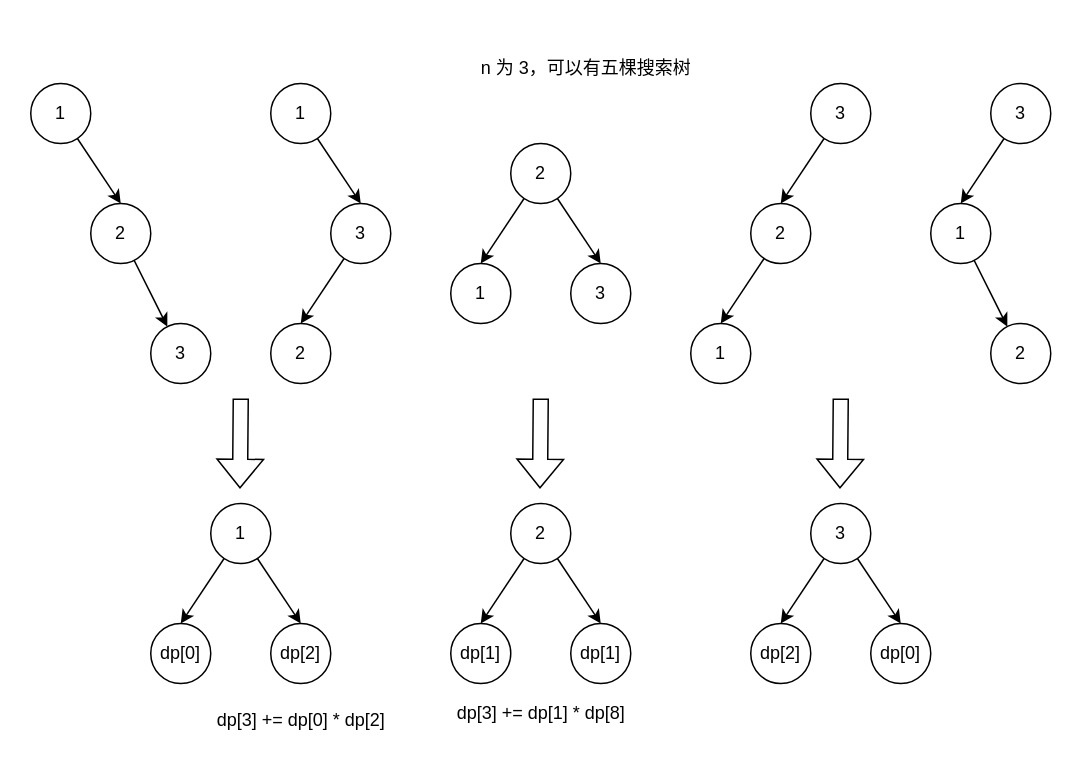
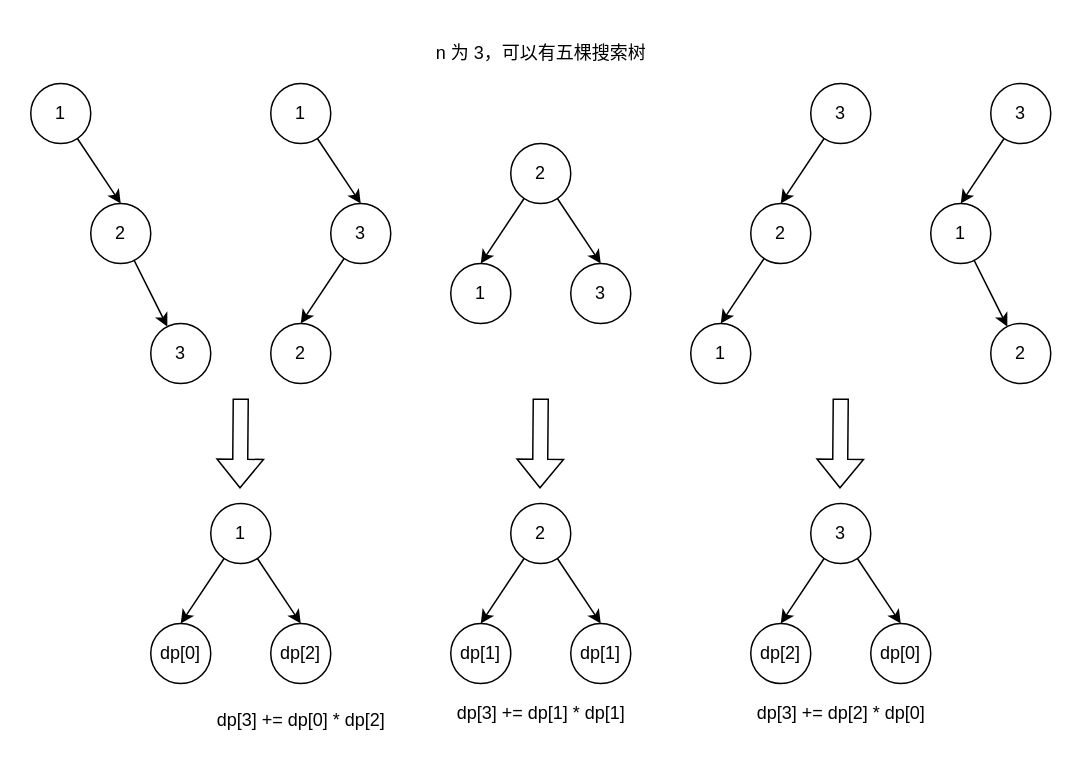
(586, 68) -> (541, 53)
(542, 713) -> (542, 713)
none -> (841, 713)
